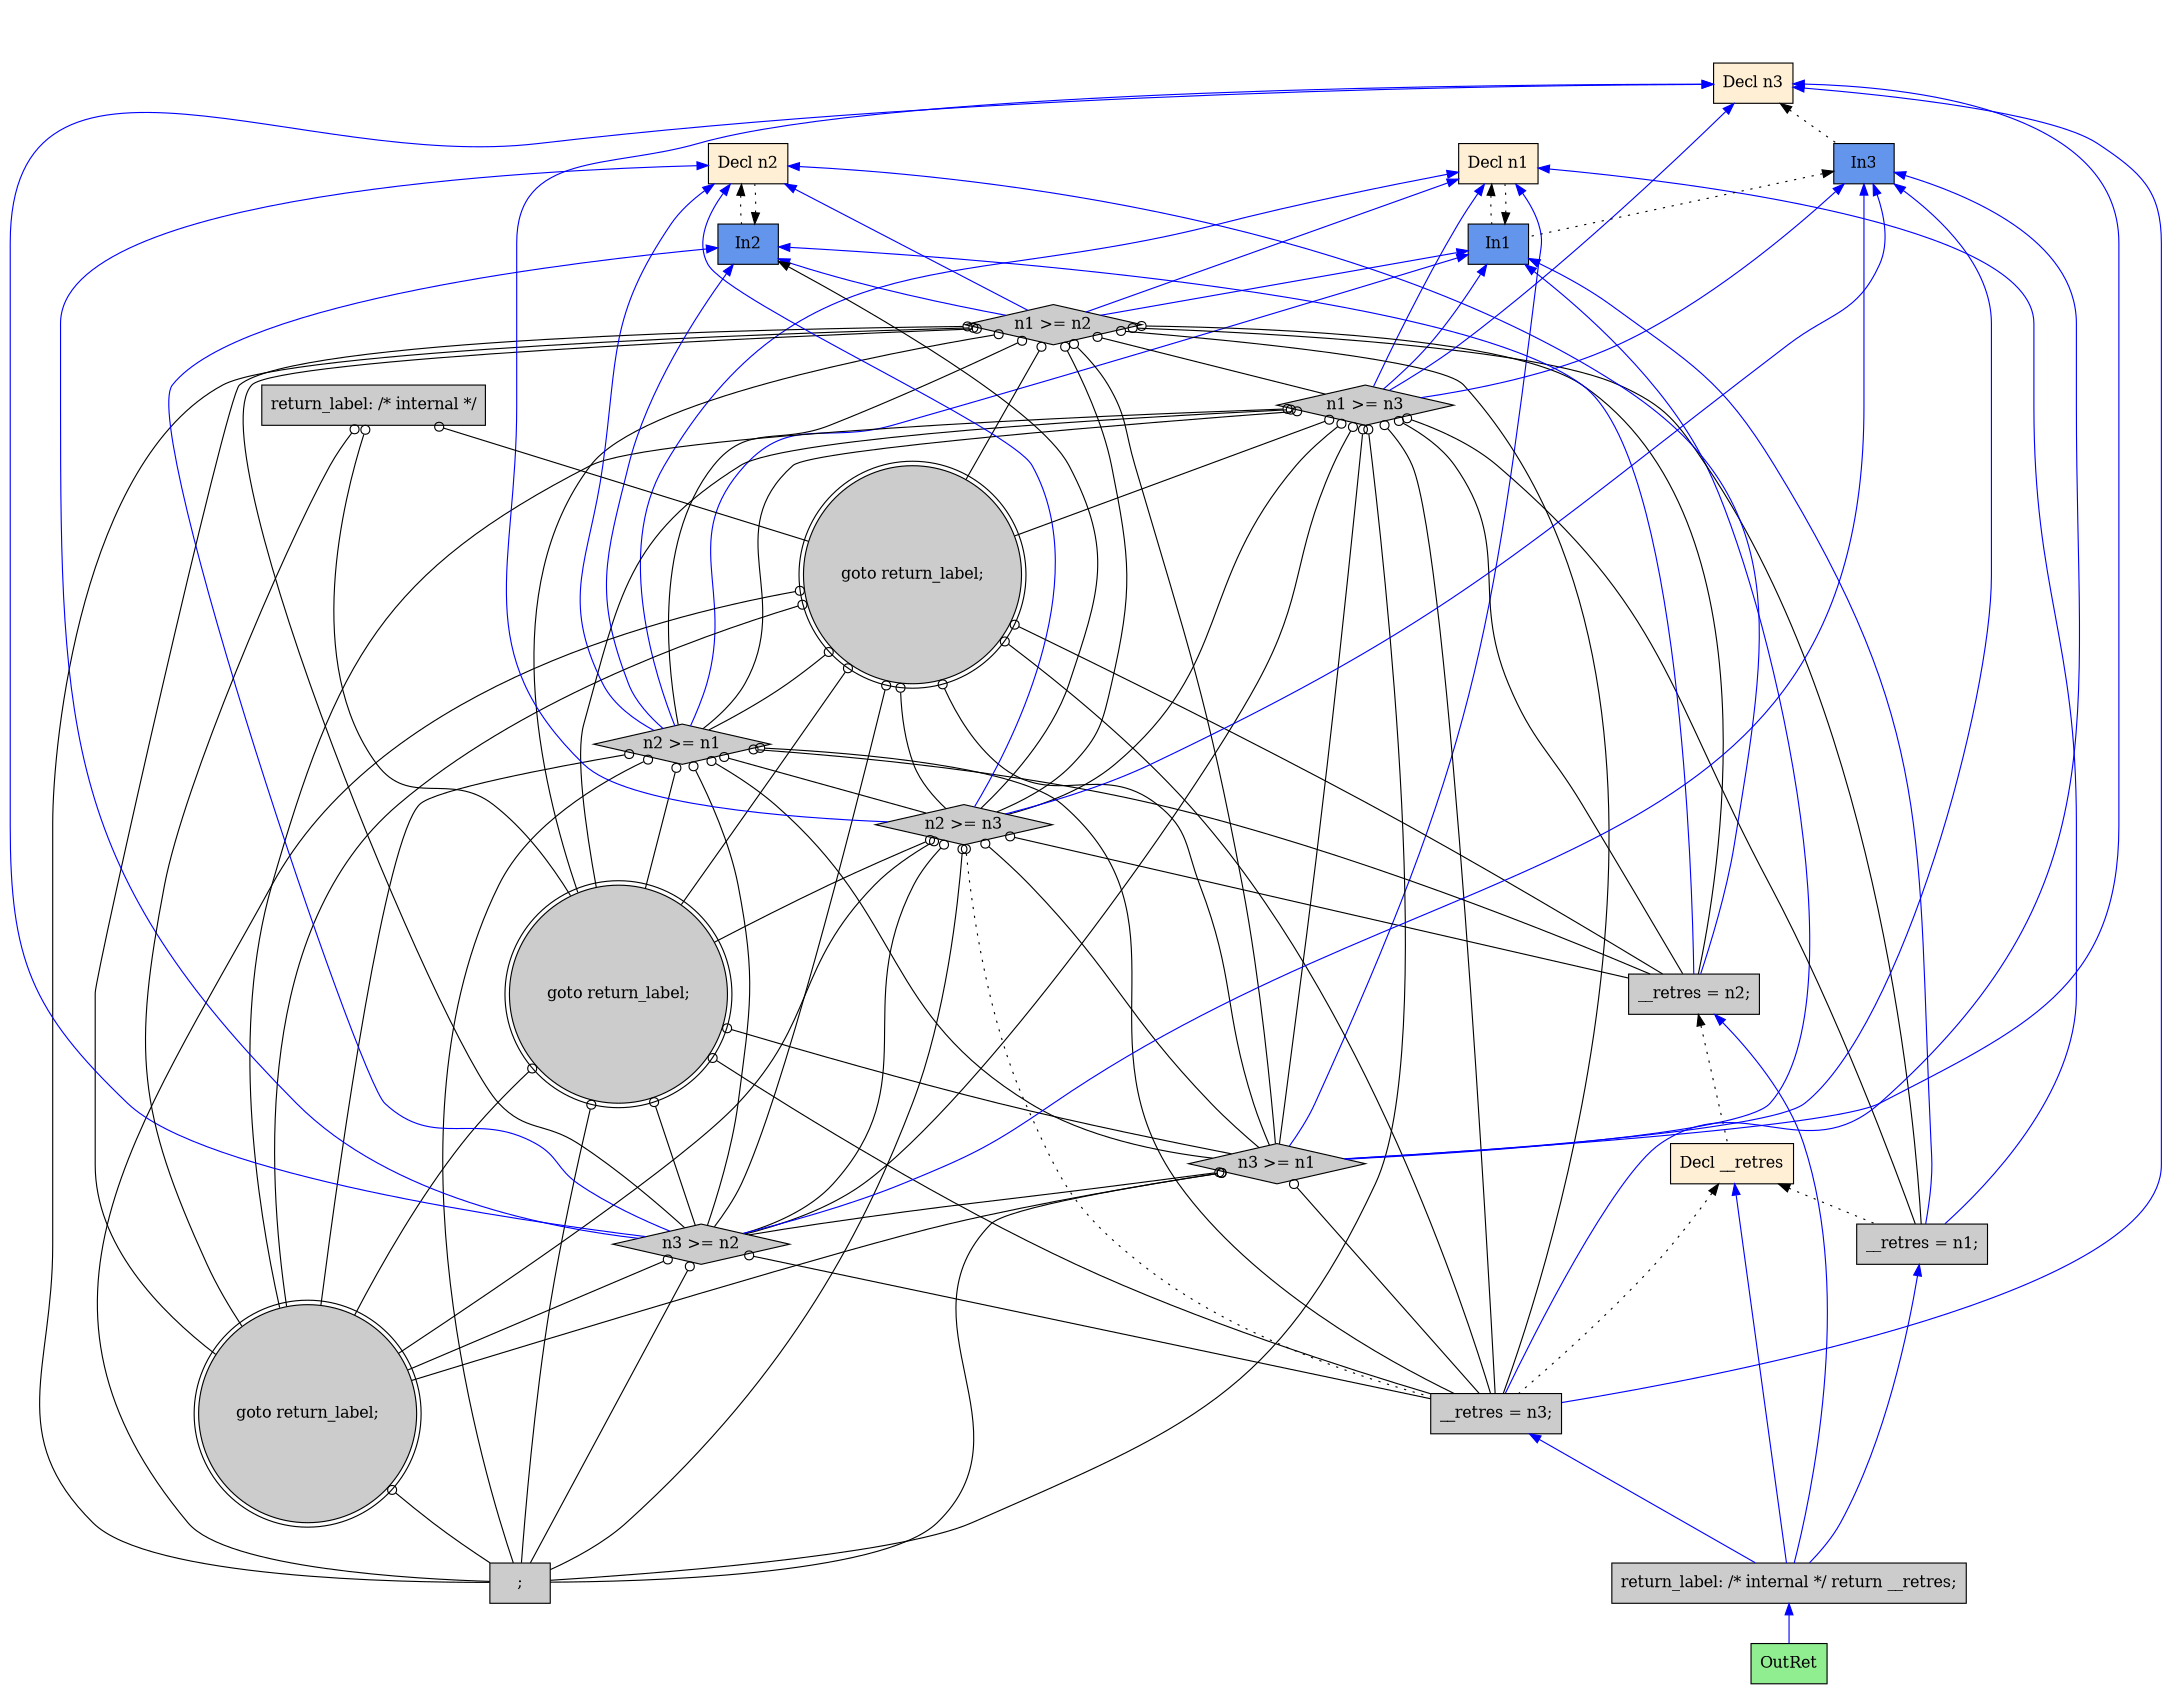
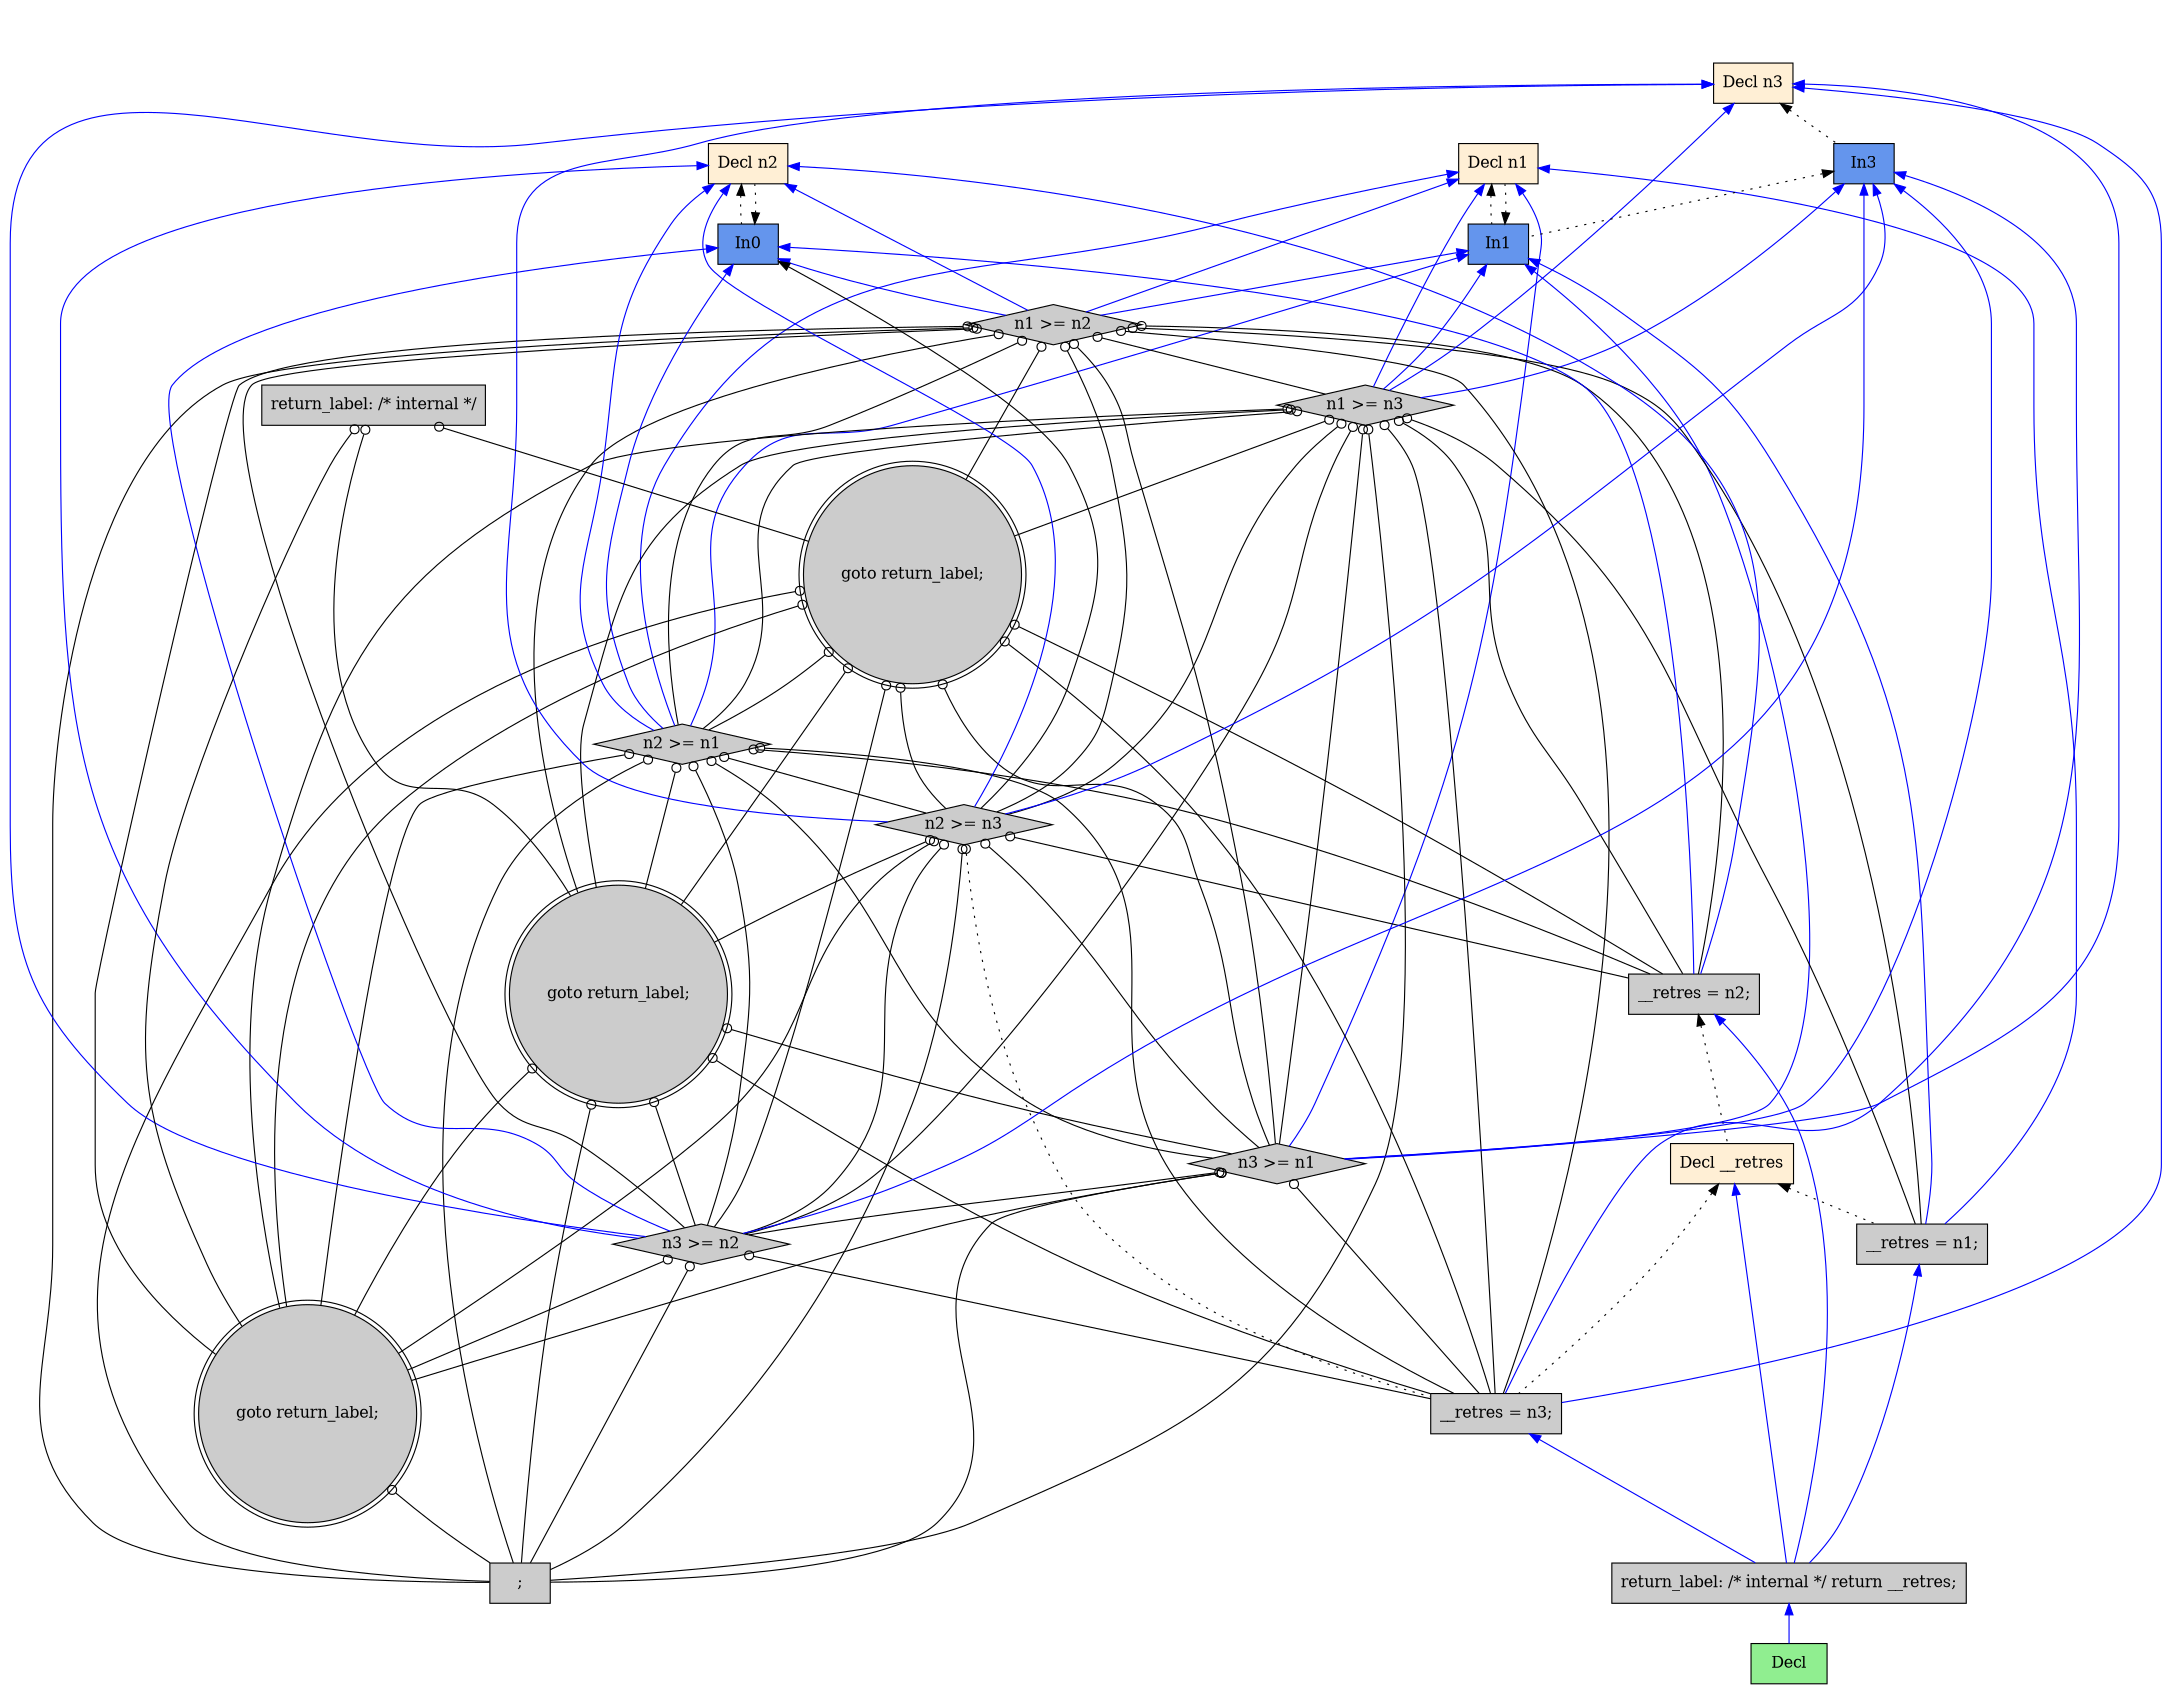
(748, 244) -> (748, 244)
(1789, 1664) -> (1789, 1664)
